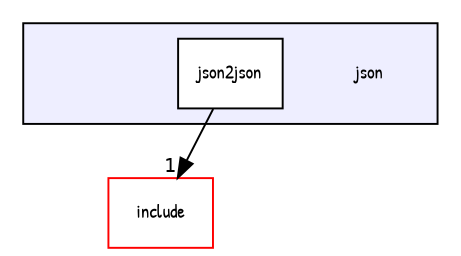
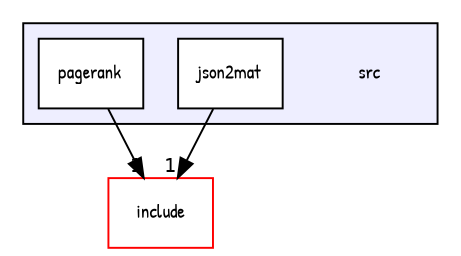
none -> (91, 74)
(230, 74) -> (230, 74)
(370, 74) -> (370, 74)
